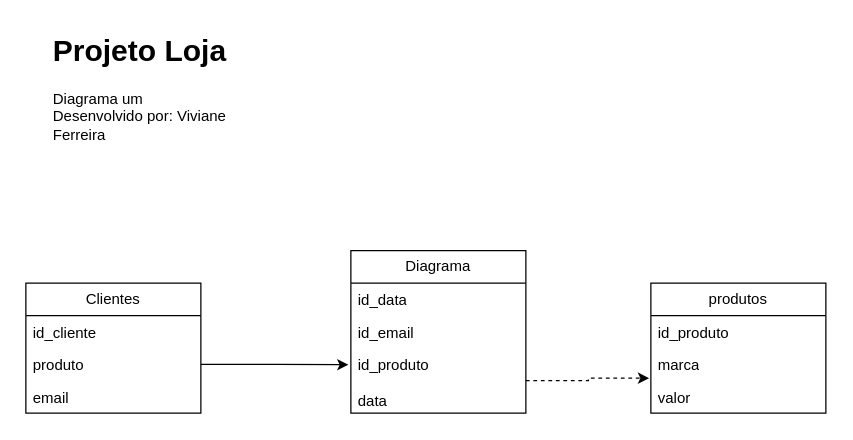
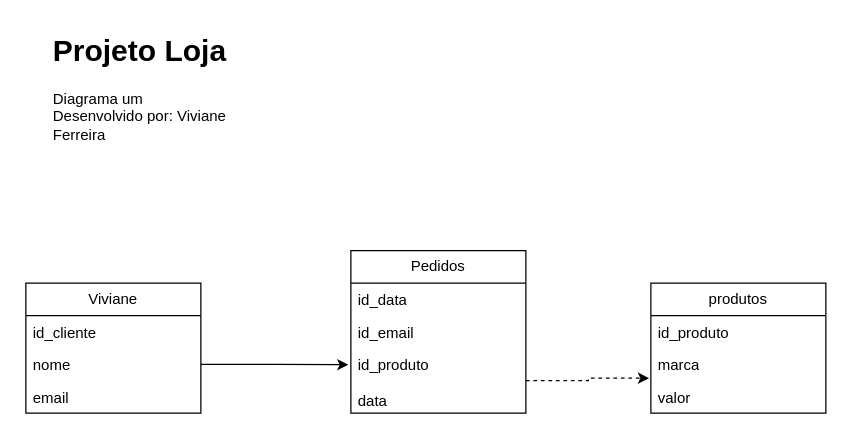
(438, 267) -> (438, 267)
(113, 299) -> (113, 299)
(63, 366) -> (50, 366)
